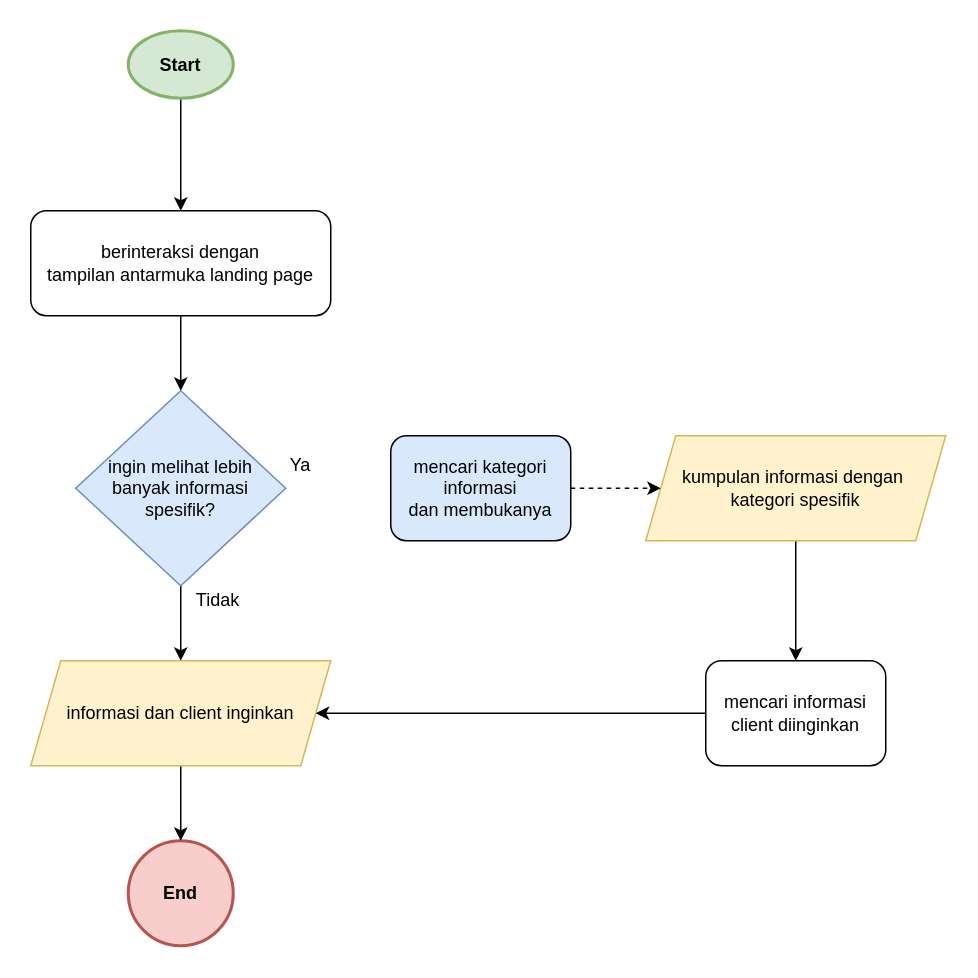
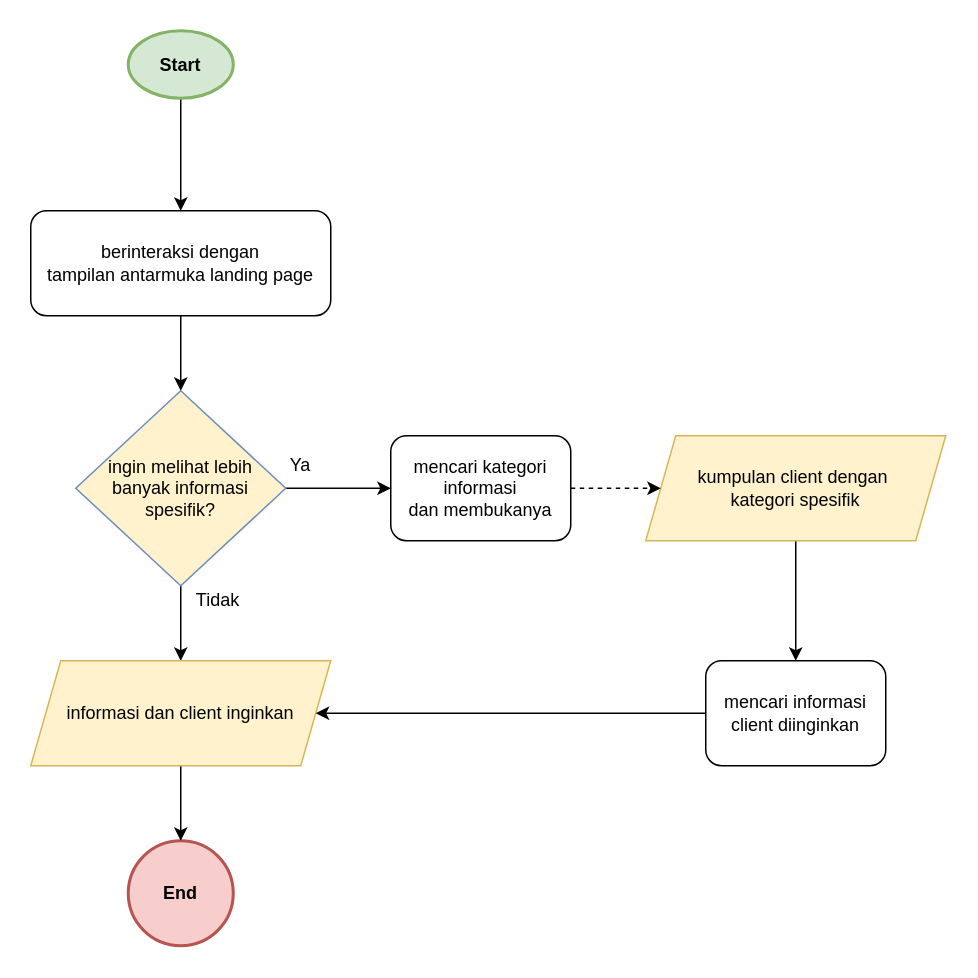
(181, 488) -> (181, 488)
none -> (333, 488)
(481, 488) -> (481, 488)
(796, 488) -> (796, 488)
